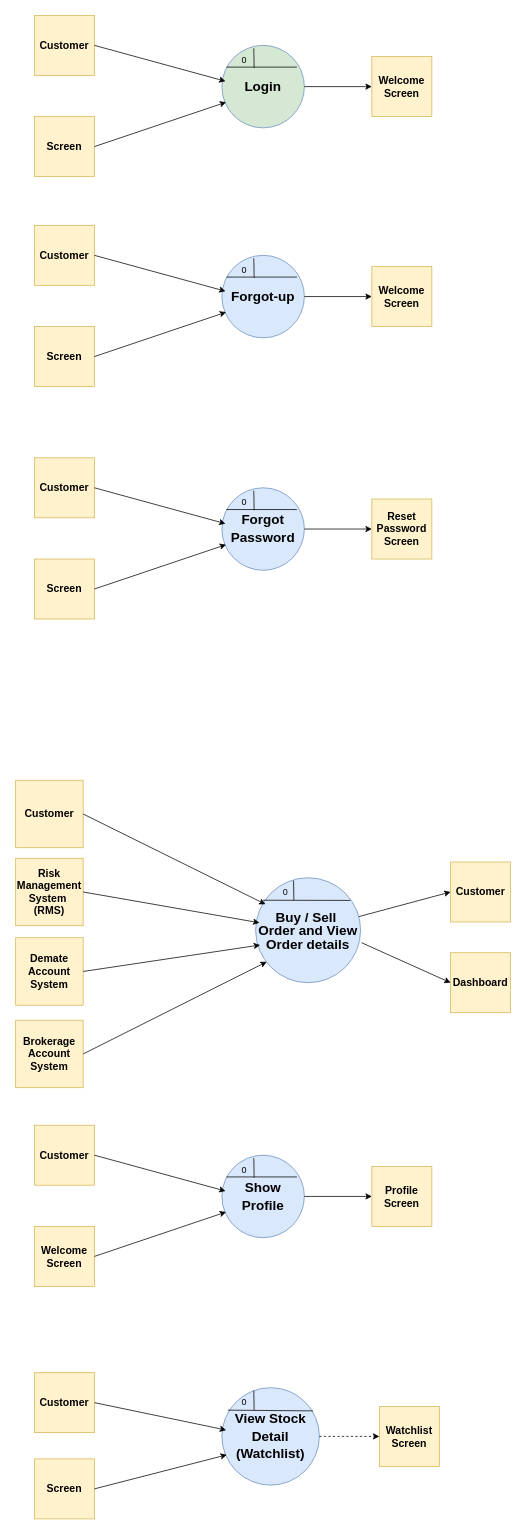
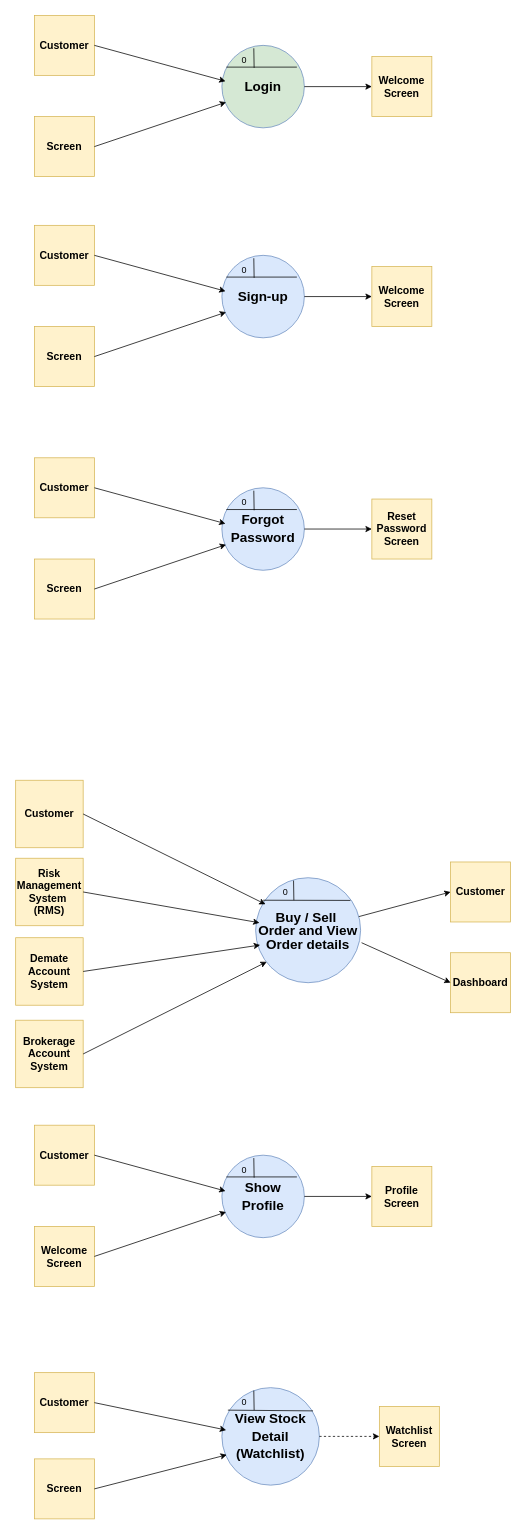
(263, 297) -> (263, 297)
